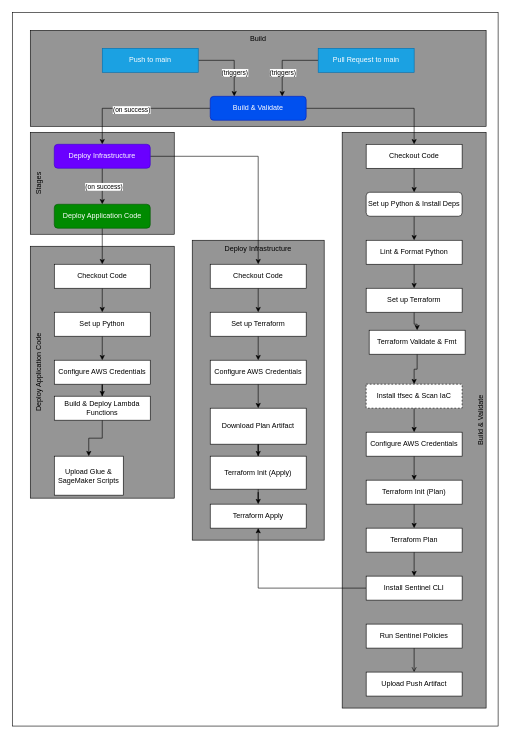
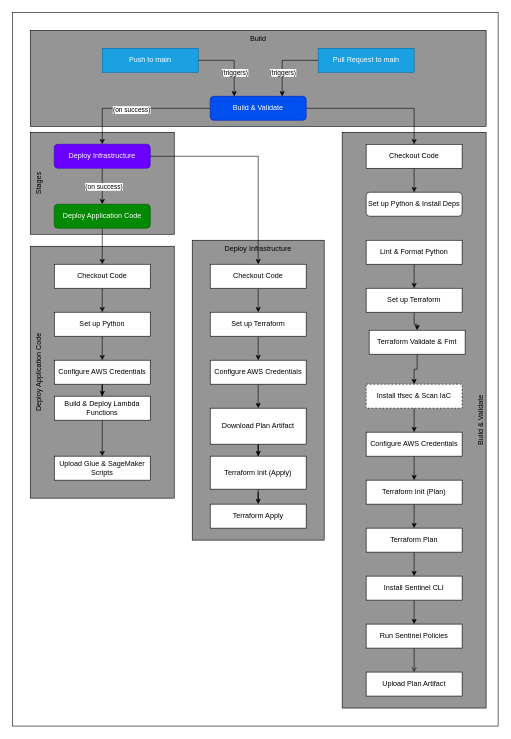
(414, 234) -> none
(89, 476) -> (102, 468)
(273, 588) -> (414, 618)
(414, 684) -> (414, 684)
